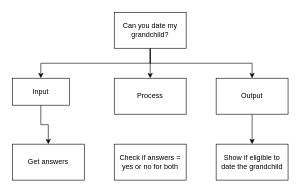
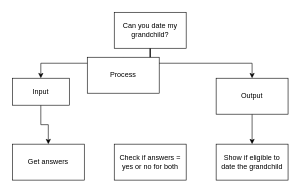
(150, 96) -> (123, 75)
